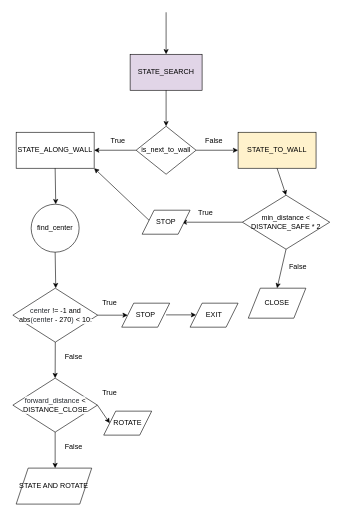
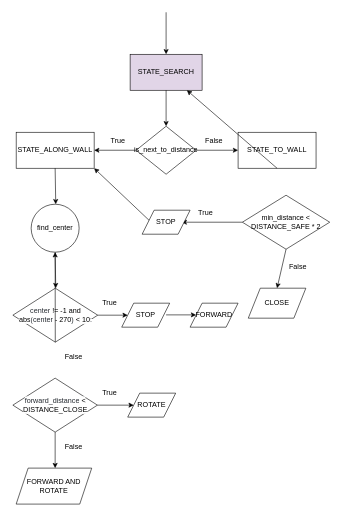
(166, 150) -> (166, 150)
(277, 150) -> (277, 150)
(281, 180) -> (234, 131)
(214, 315) -> (214, 315)
(55, 372) -> (55, 314)
(128, 423) -> (152, 405)
(54, 486) -> (54, 486)
